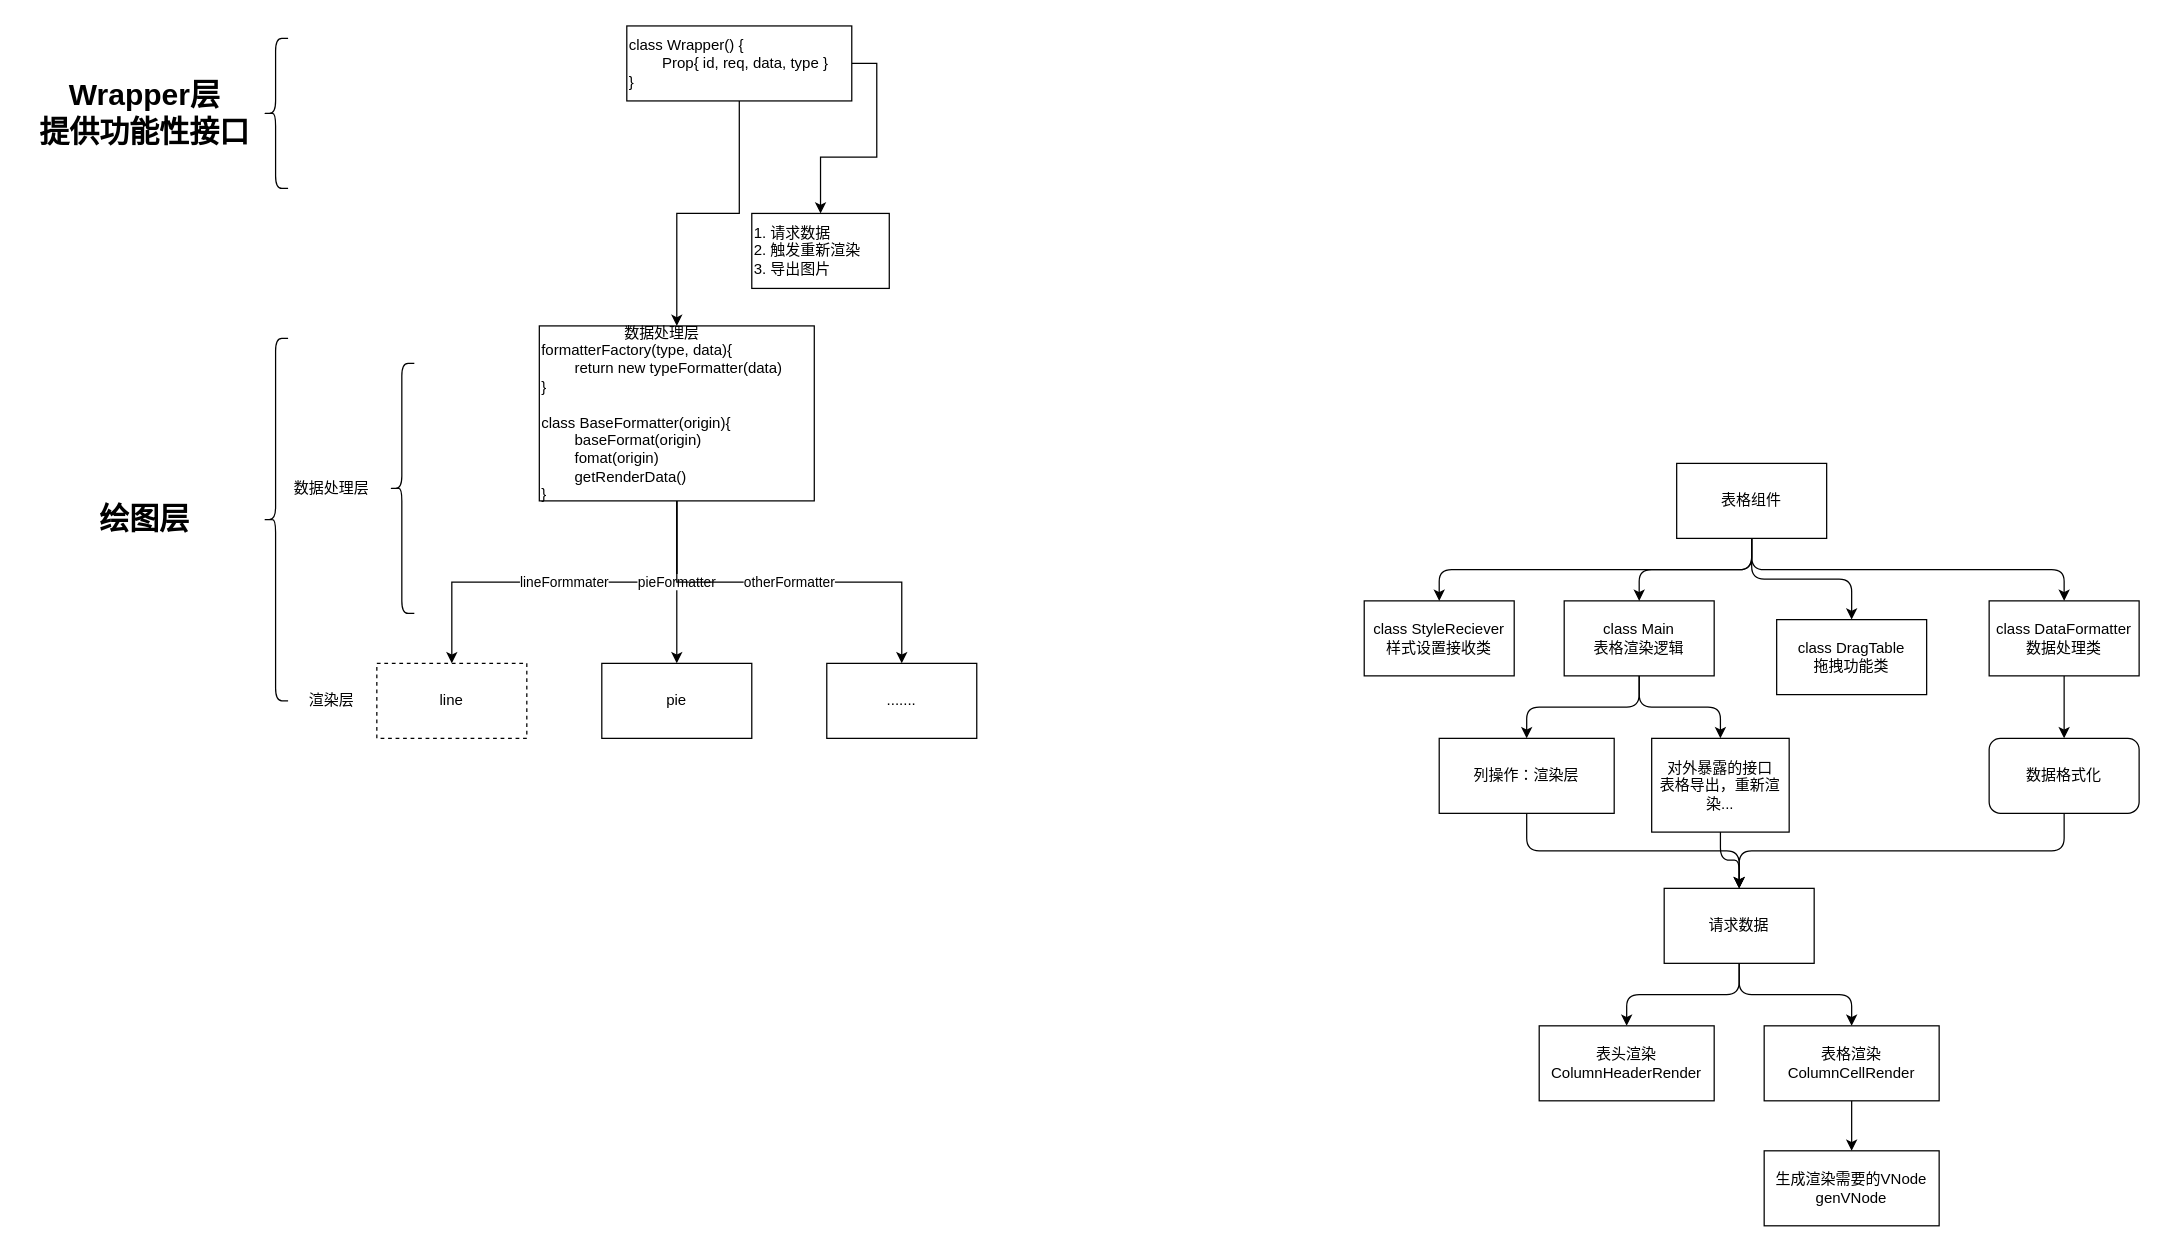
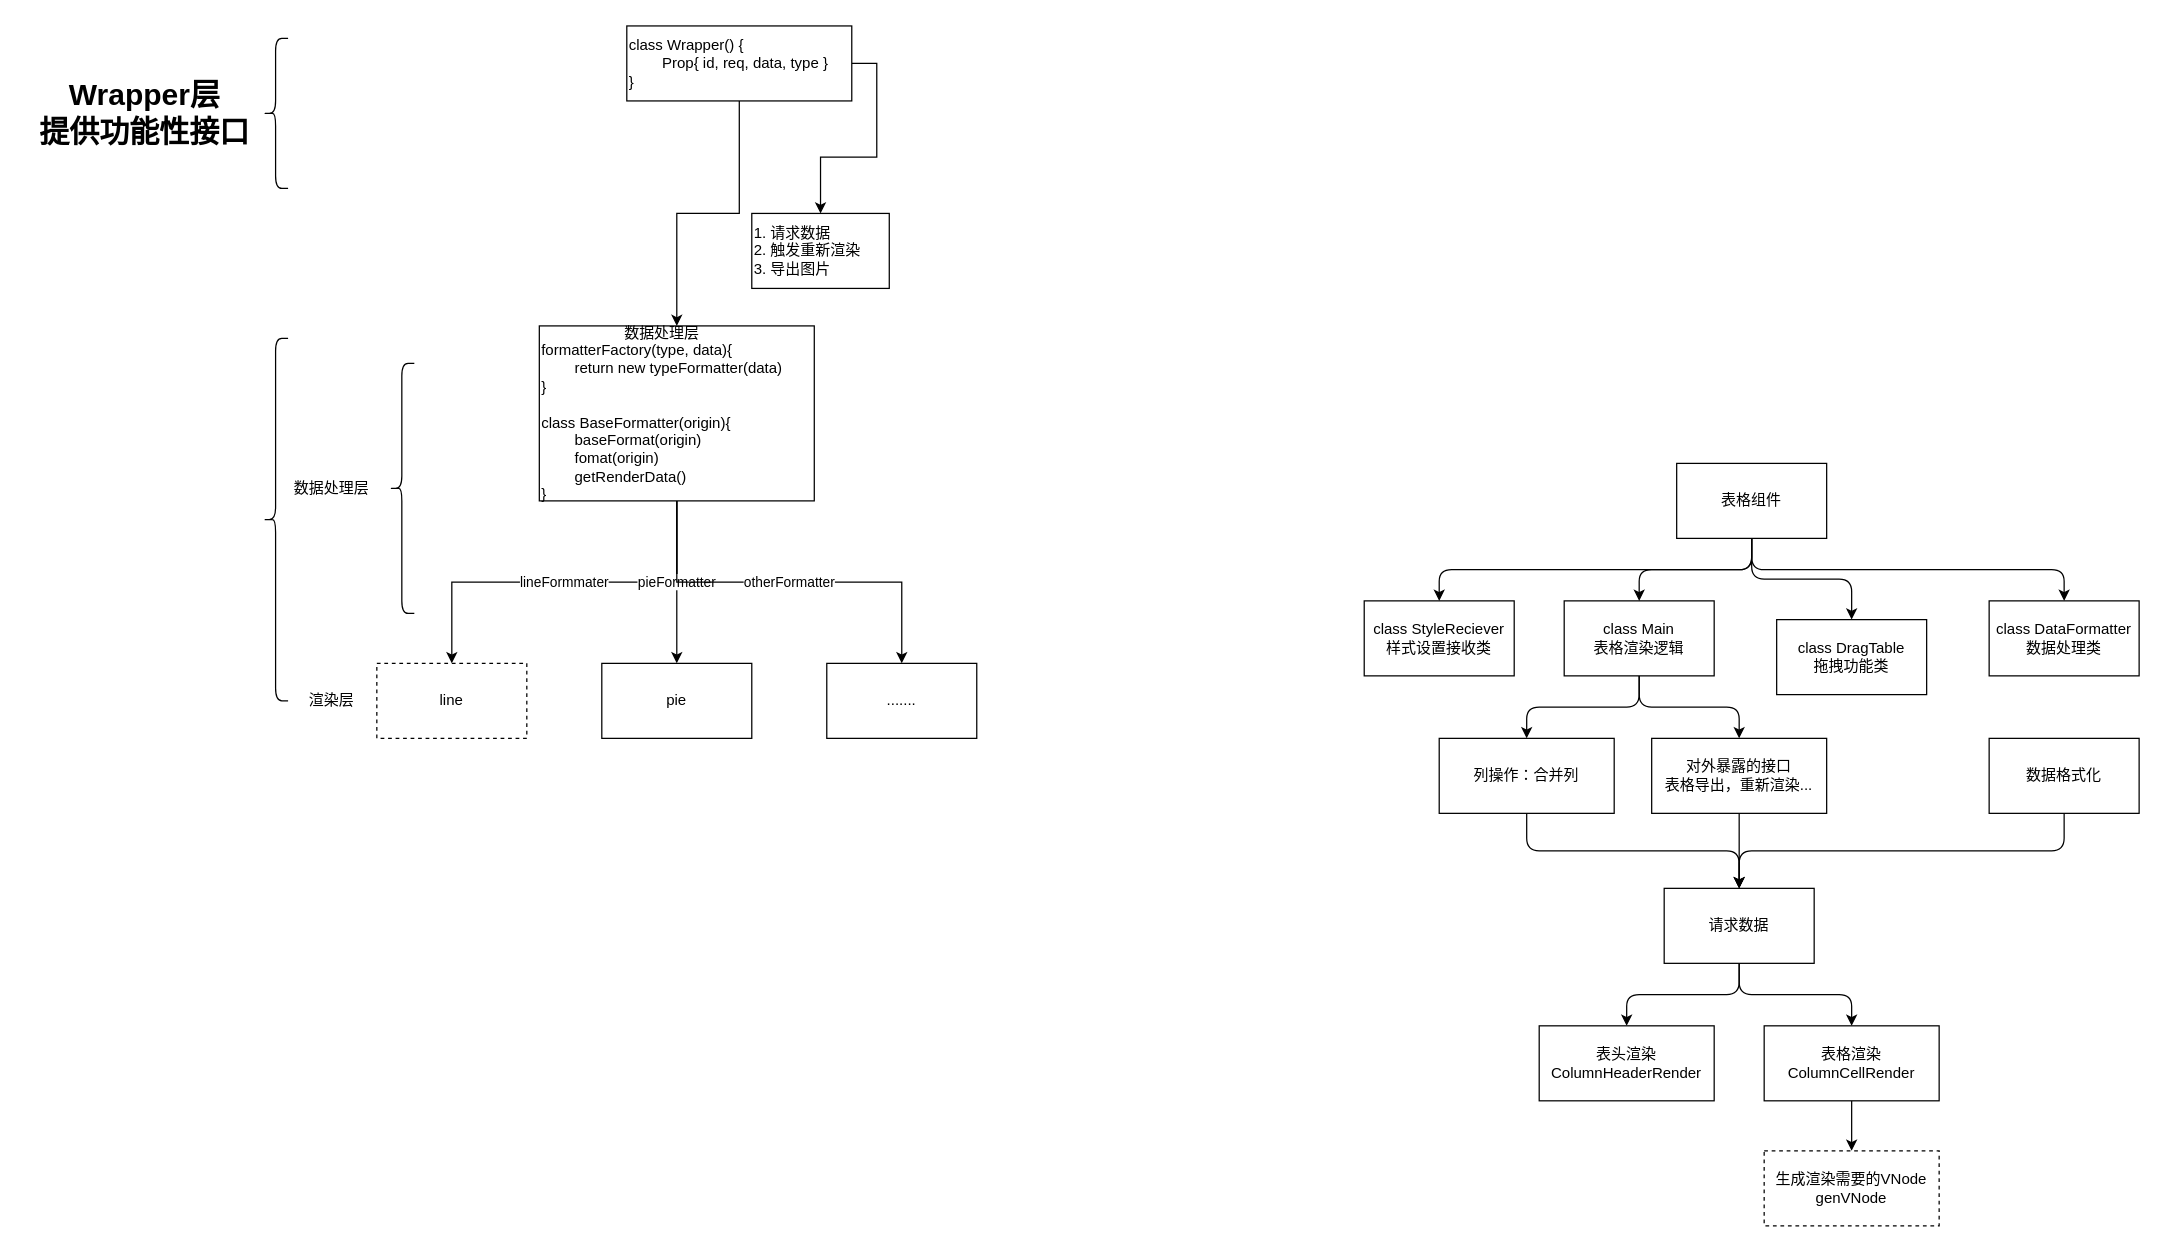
(144, 519) -> none
(2064, 703) -> none
(1527, 776) -> (1527, 776)
(2064, 776) -> (2064, 776)
(1721, 785) -> (1739, 776)
(1852, 1188) -> (1852, 1188)
